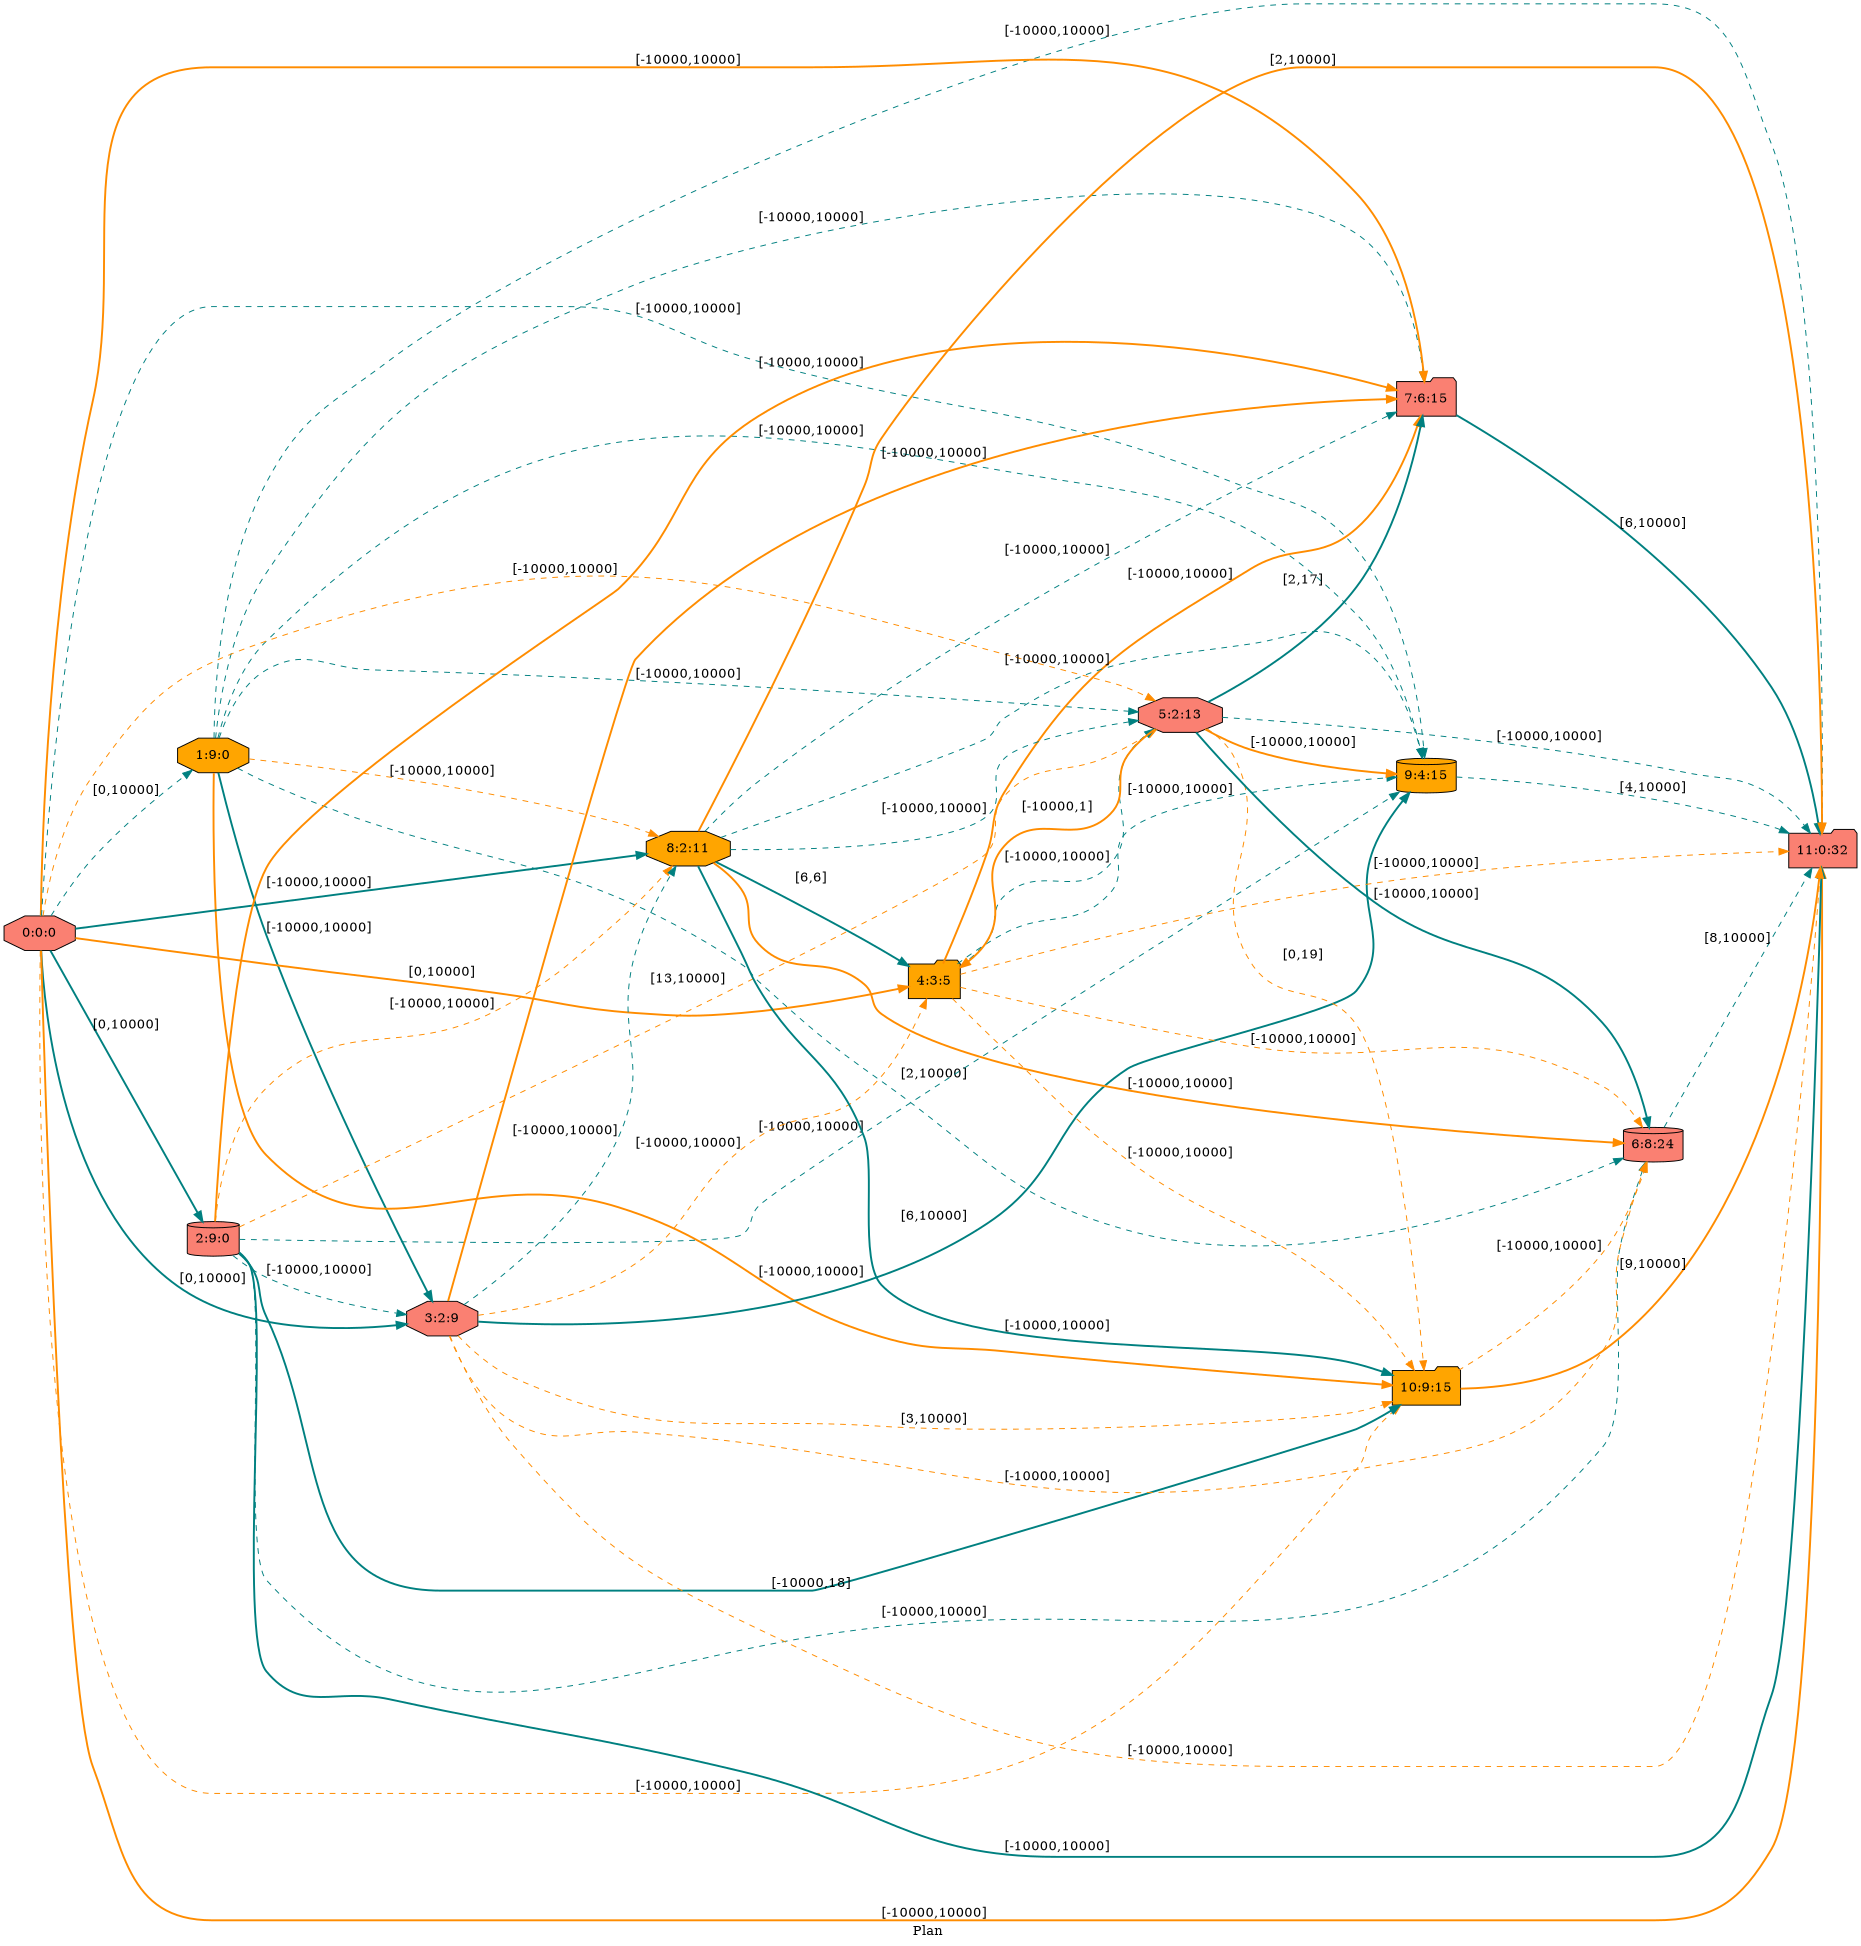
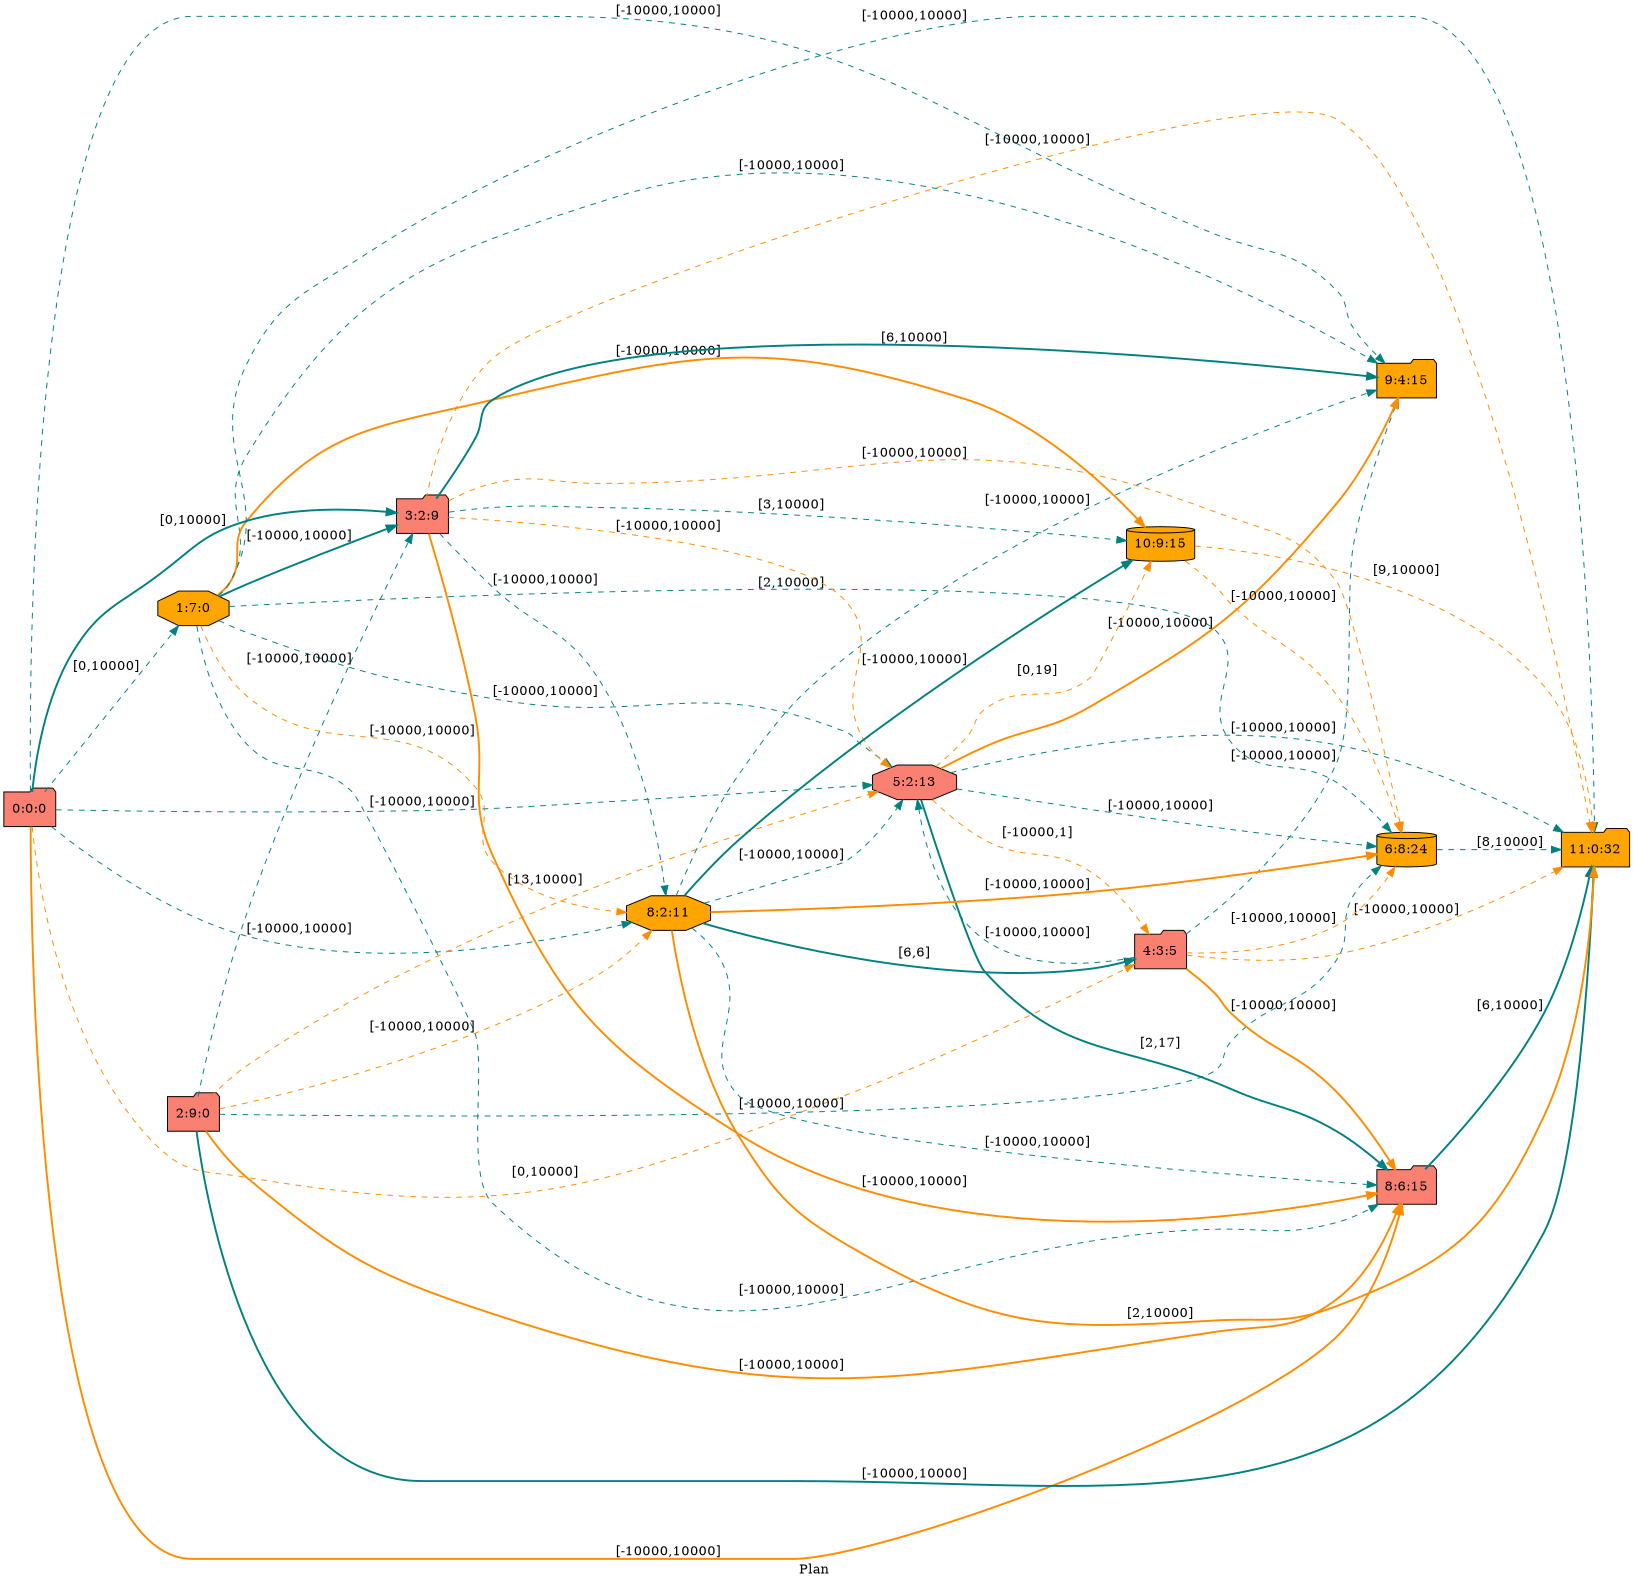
(1426, 399) -> (1407, 1187)
(523, 581) -> (460, 810)
(213, 755) -> (193, 608)
(1426, 776) -> (1407, 381)
(1620, 794) -> none
(1044, 829) -> (1043, 855)
(1823, 851) -> (1596, 850)
(356, 892) -> (322, 949)
(1427, 932) -> (1161, 820)
(40, 933) -> (30, 809)
(934, 981) -> (1161, 952)
(487, 992) -> (450, 1197)
(124, 1082) -> none
(847, 1144) -> none
(1653, 1145) -> (1407, 850)
(712, 1178) -> (738, 555)
(1174, 1191) -> none
(1723, 1203) -> (1450, 614)
(213, 1239) -> (193, 1114)
(442, 1319) -> (422, 516)
(1426, 1388) -> (1161, 544)
(911, 1427) -> (783, 514)
(718, 1591) -> none
(431, 1793) -> none
(978, 1920) -> none
